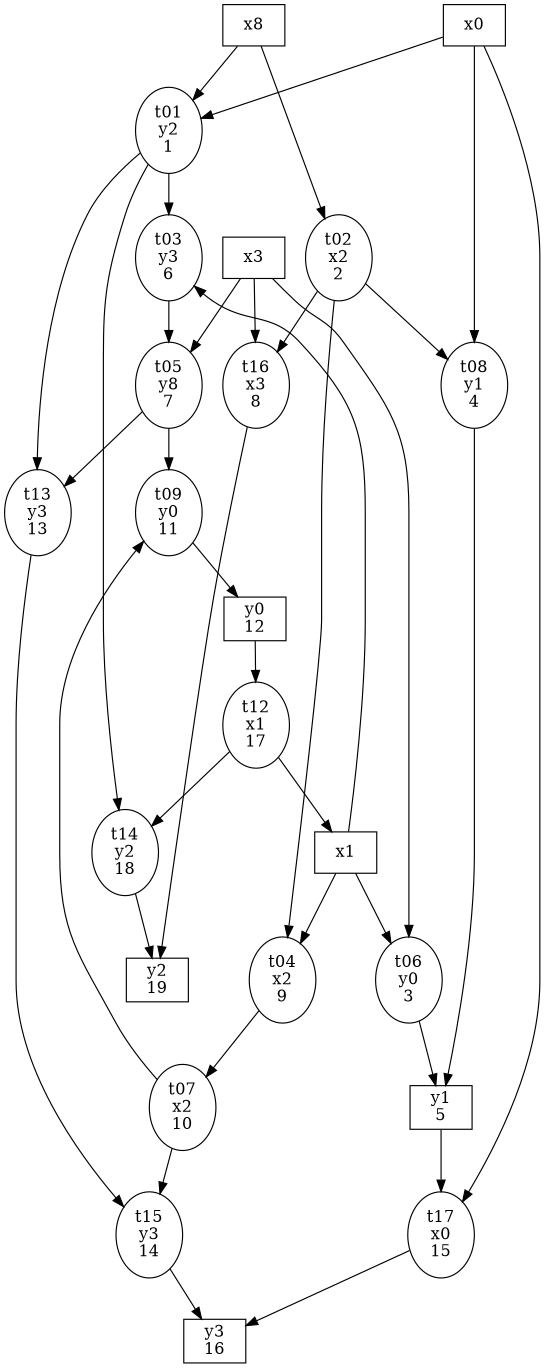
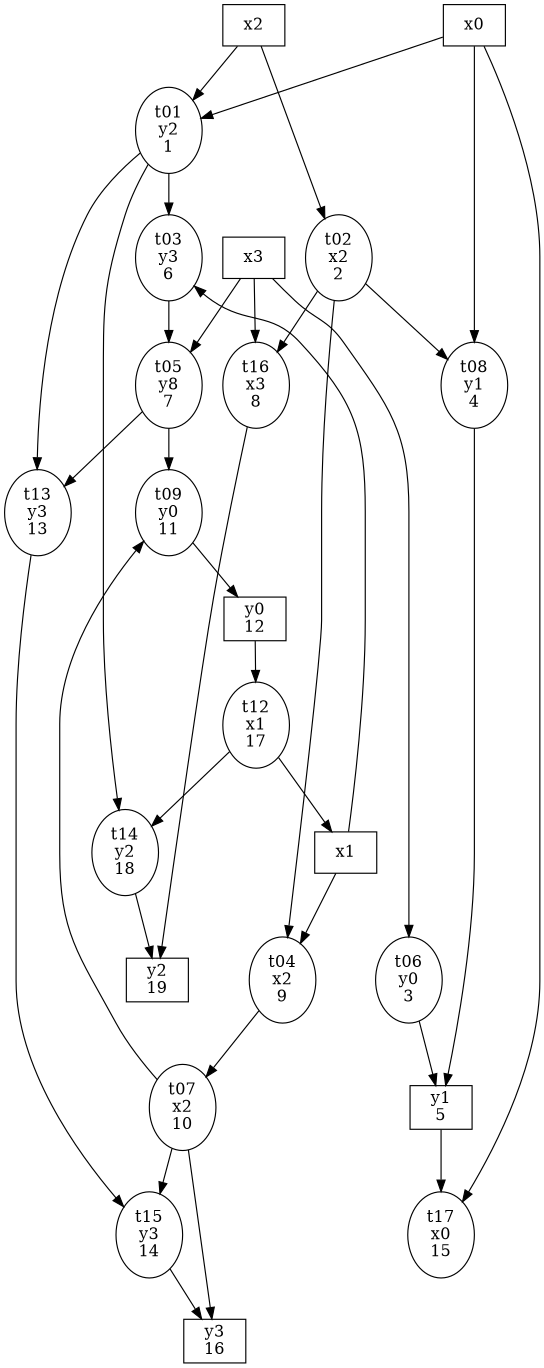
(254, 25) -> (254, 25)
(371, 903) -> none
(333, 1286) -> (199, 1229)
